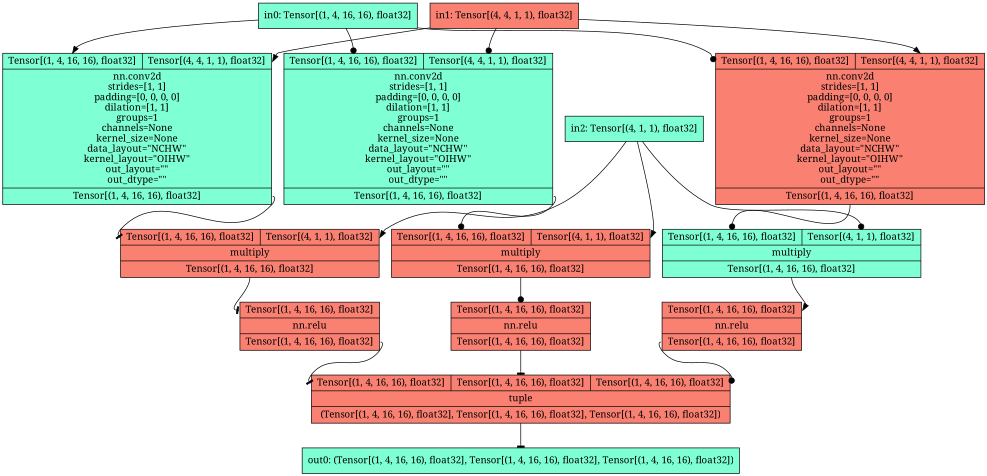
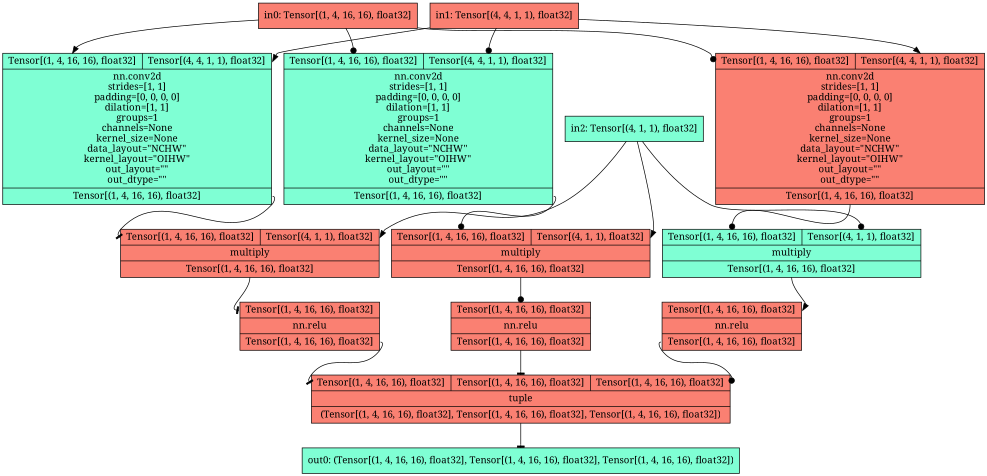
(338, 16) -> (338, 16)
